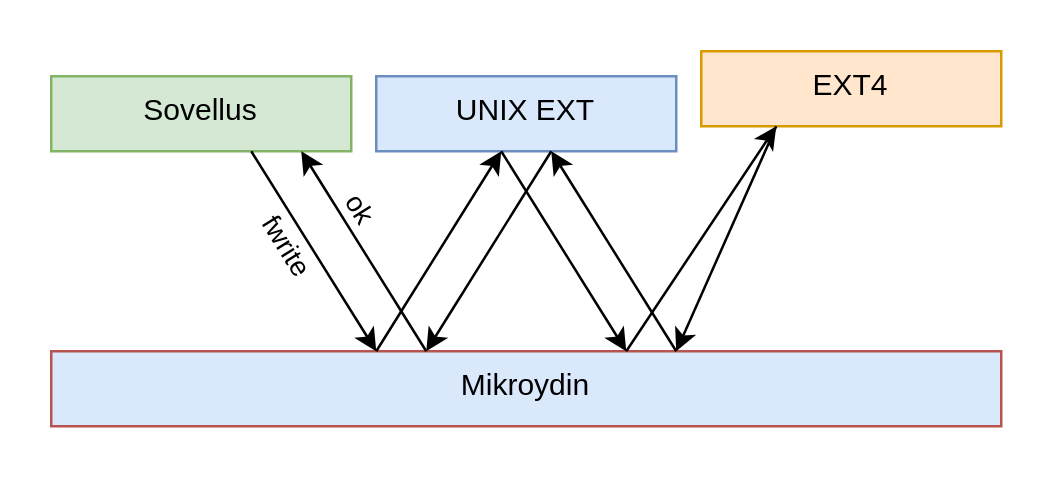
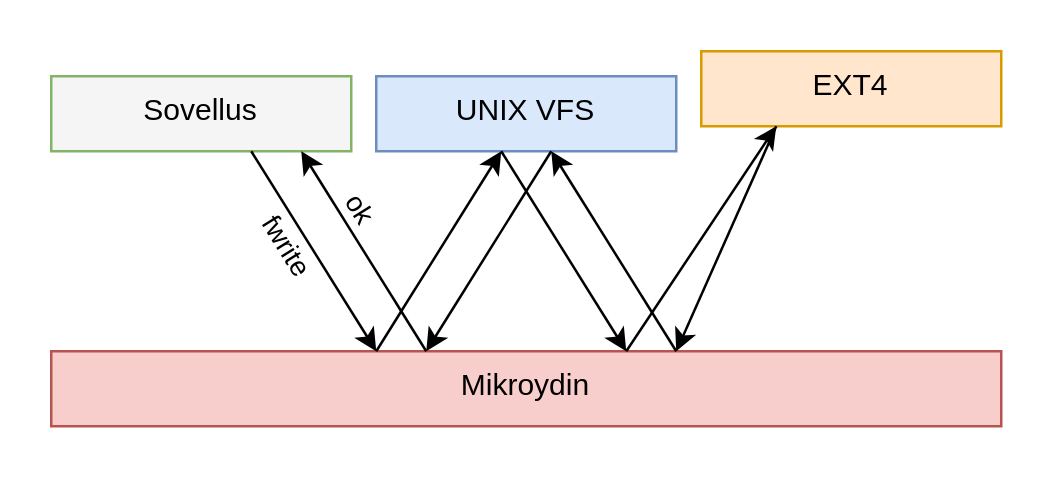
(526, 112) -> (526, 112)
(201, 114) -> (201, 114)
(526, 389) -> (526, 389)
